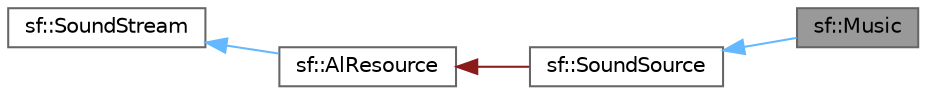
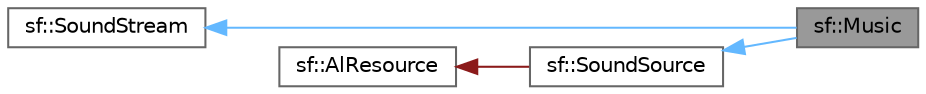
(252, 50) -> (512, 28)
